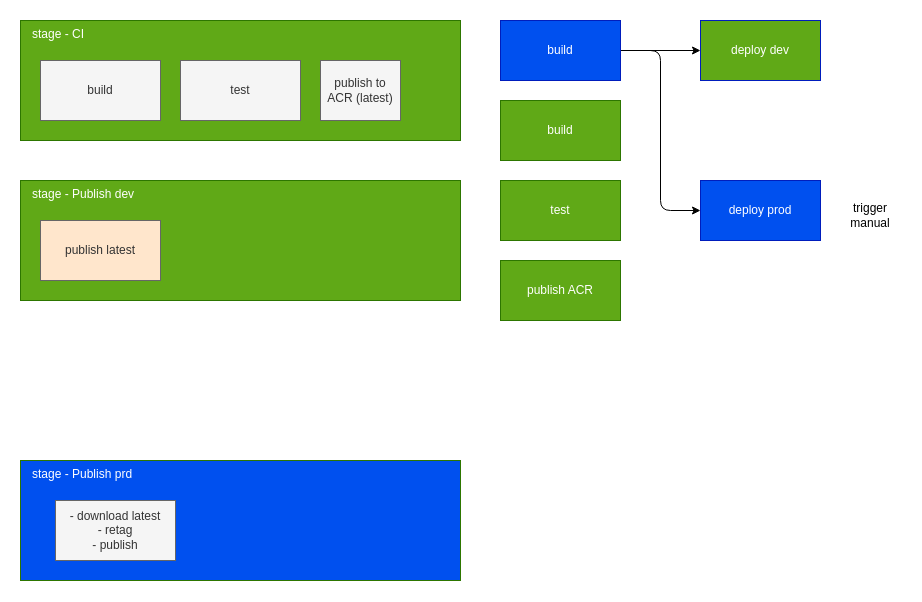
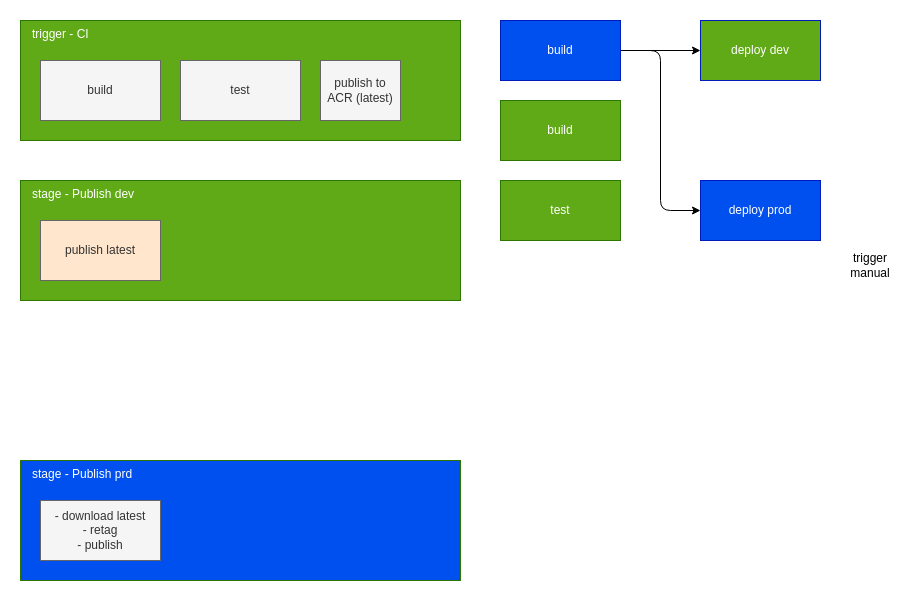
(53, 35) -> (58, 35)
(871, 216) -> (871, 266)
(561, 291) -> none
(116, 531) -> (101, 531)
